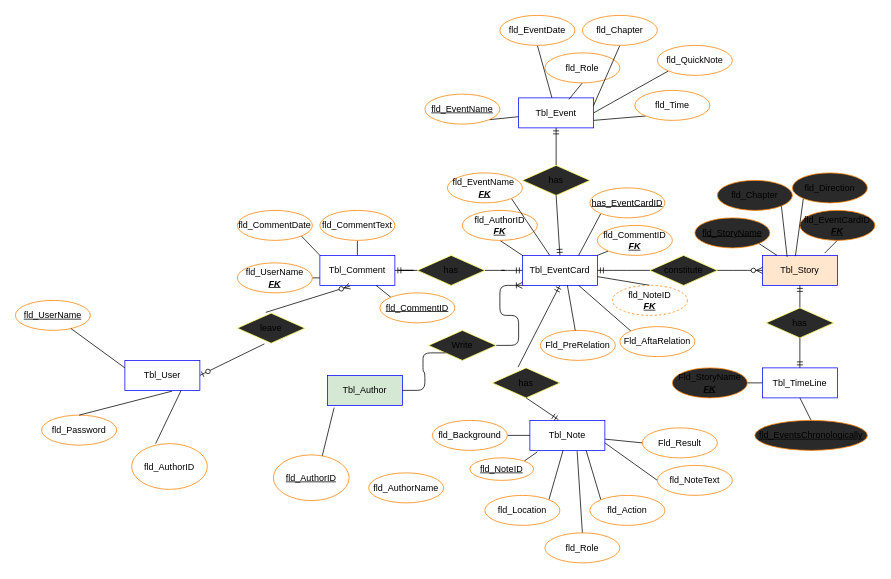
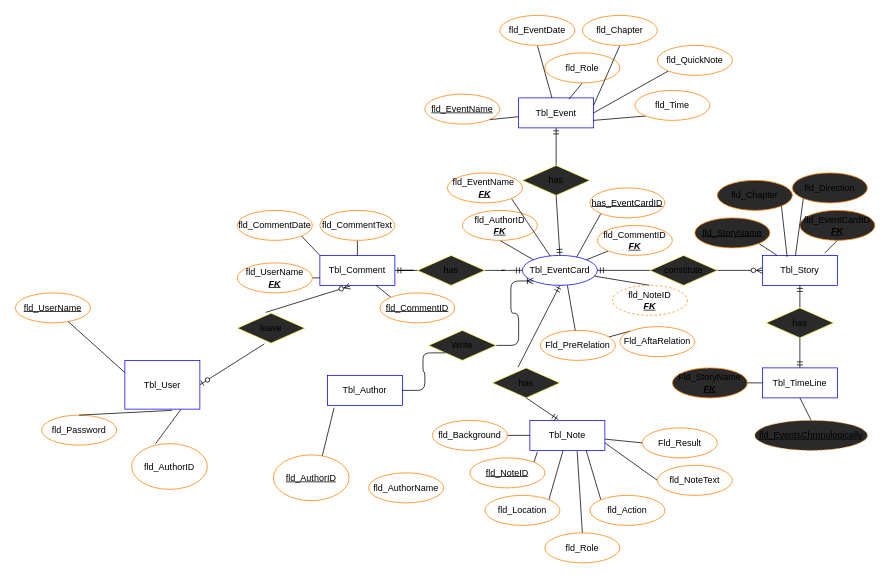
(560, 270) -> (560, 270)
(800, 270) -> (800, 270)
(605, 309) -> (620, 334)
(53, 315) -> (53, 308)
(162, 375) -> (162, 385)
(365, 390) -> (365, 390)
(811, 435) -> (811, 435)
(502, 469) -> (507, 473)
